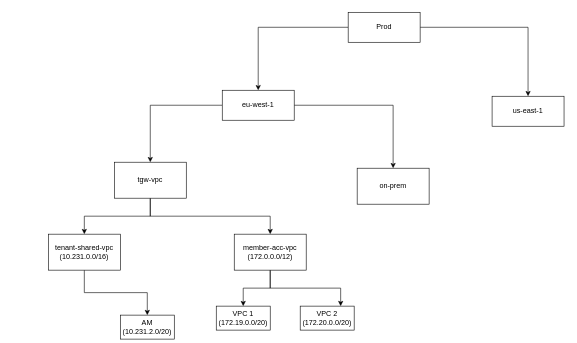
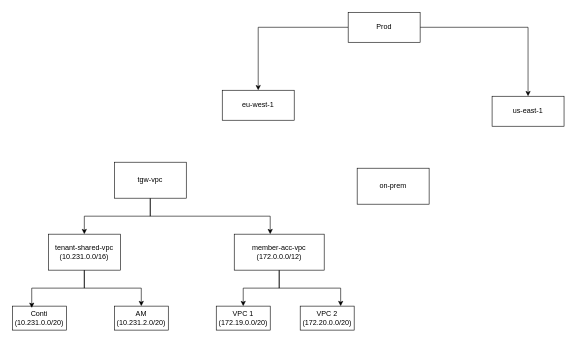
(150, 105) -> none
(392, 105) -> none
(270, 252) -> (279, 252)
none -> (32, 302)
none -> (39, 318)
(147, 327) -> (141, 318)
